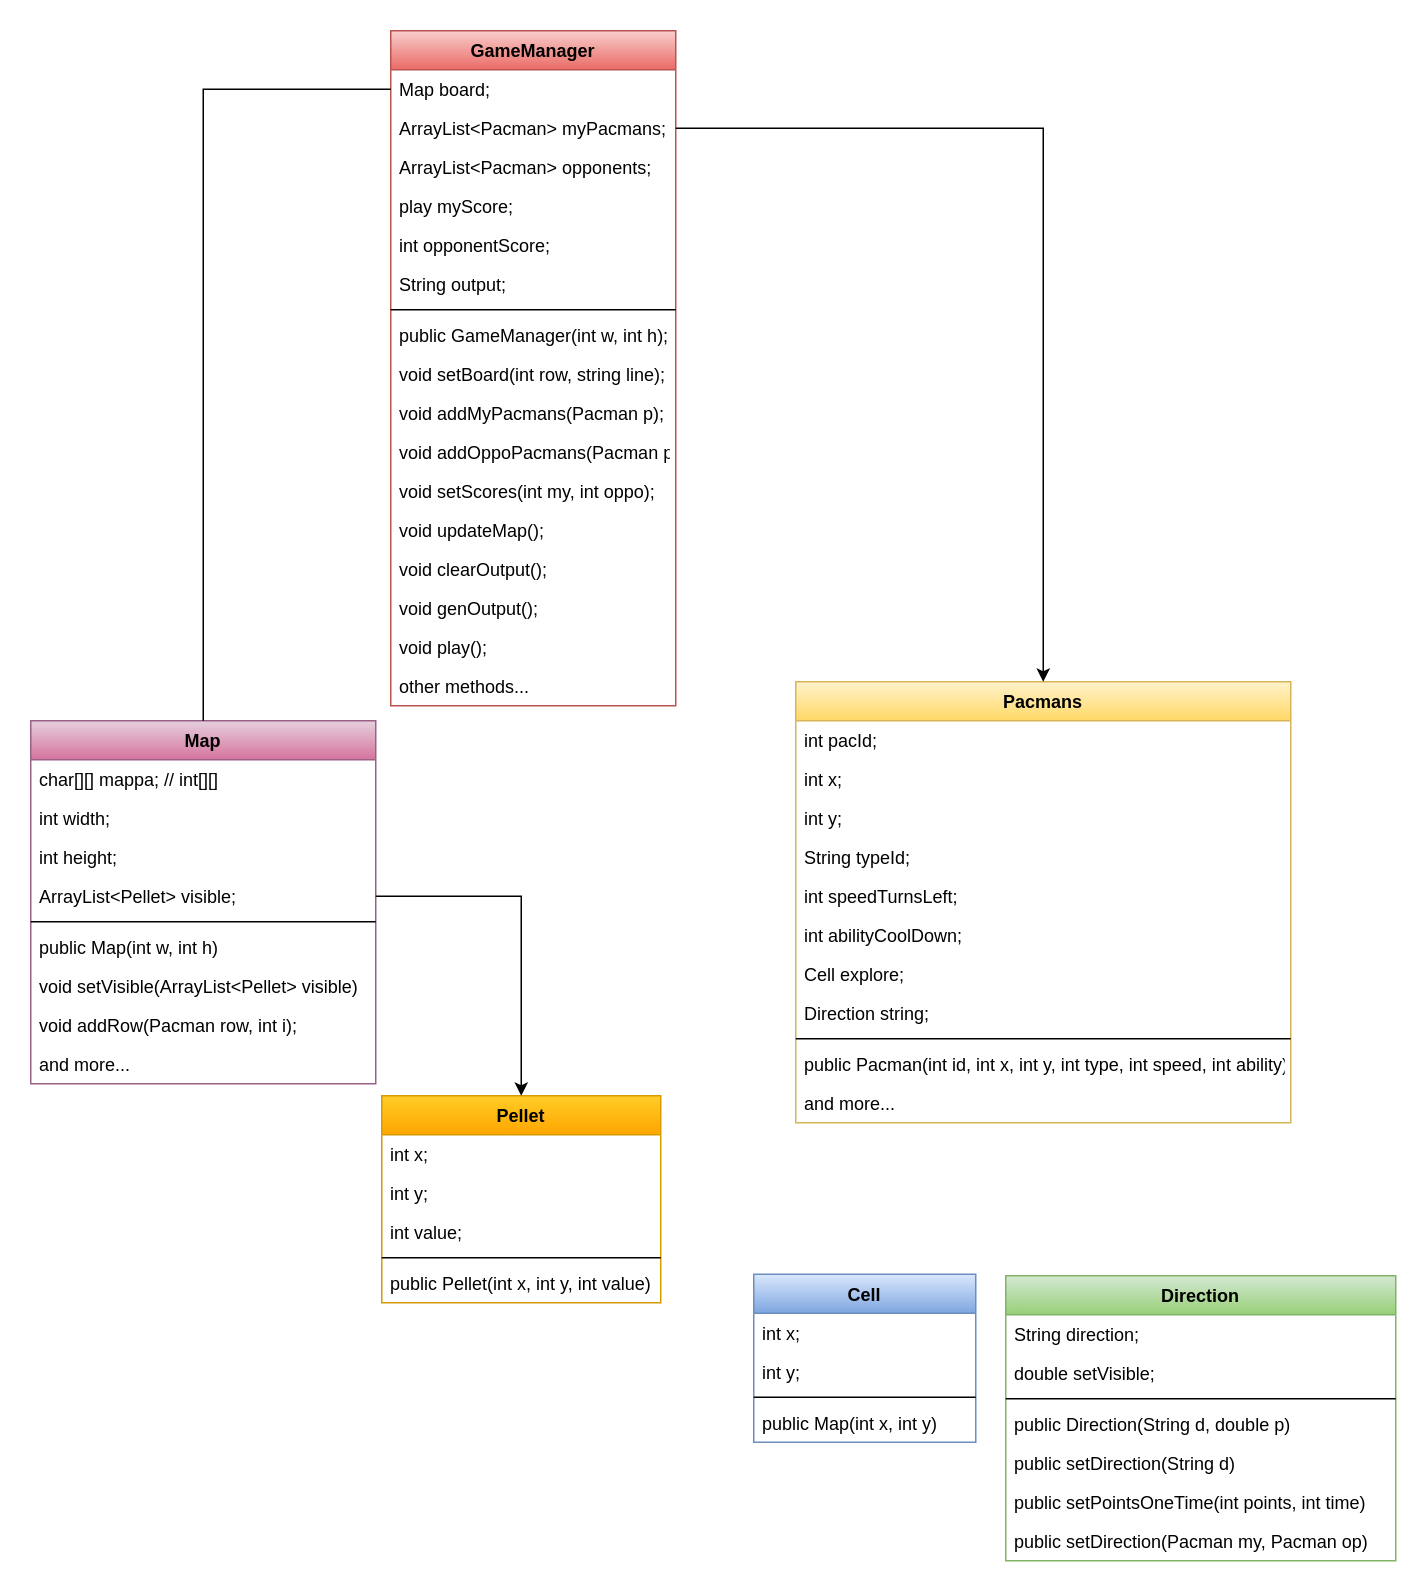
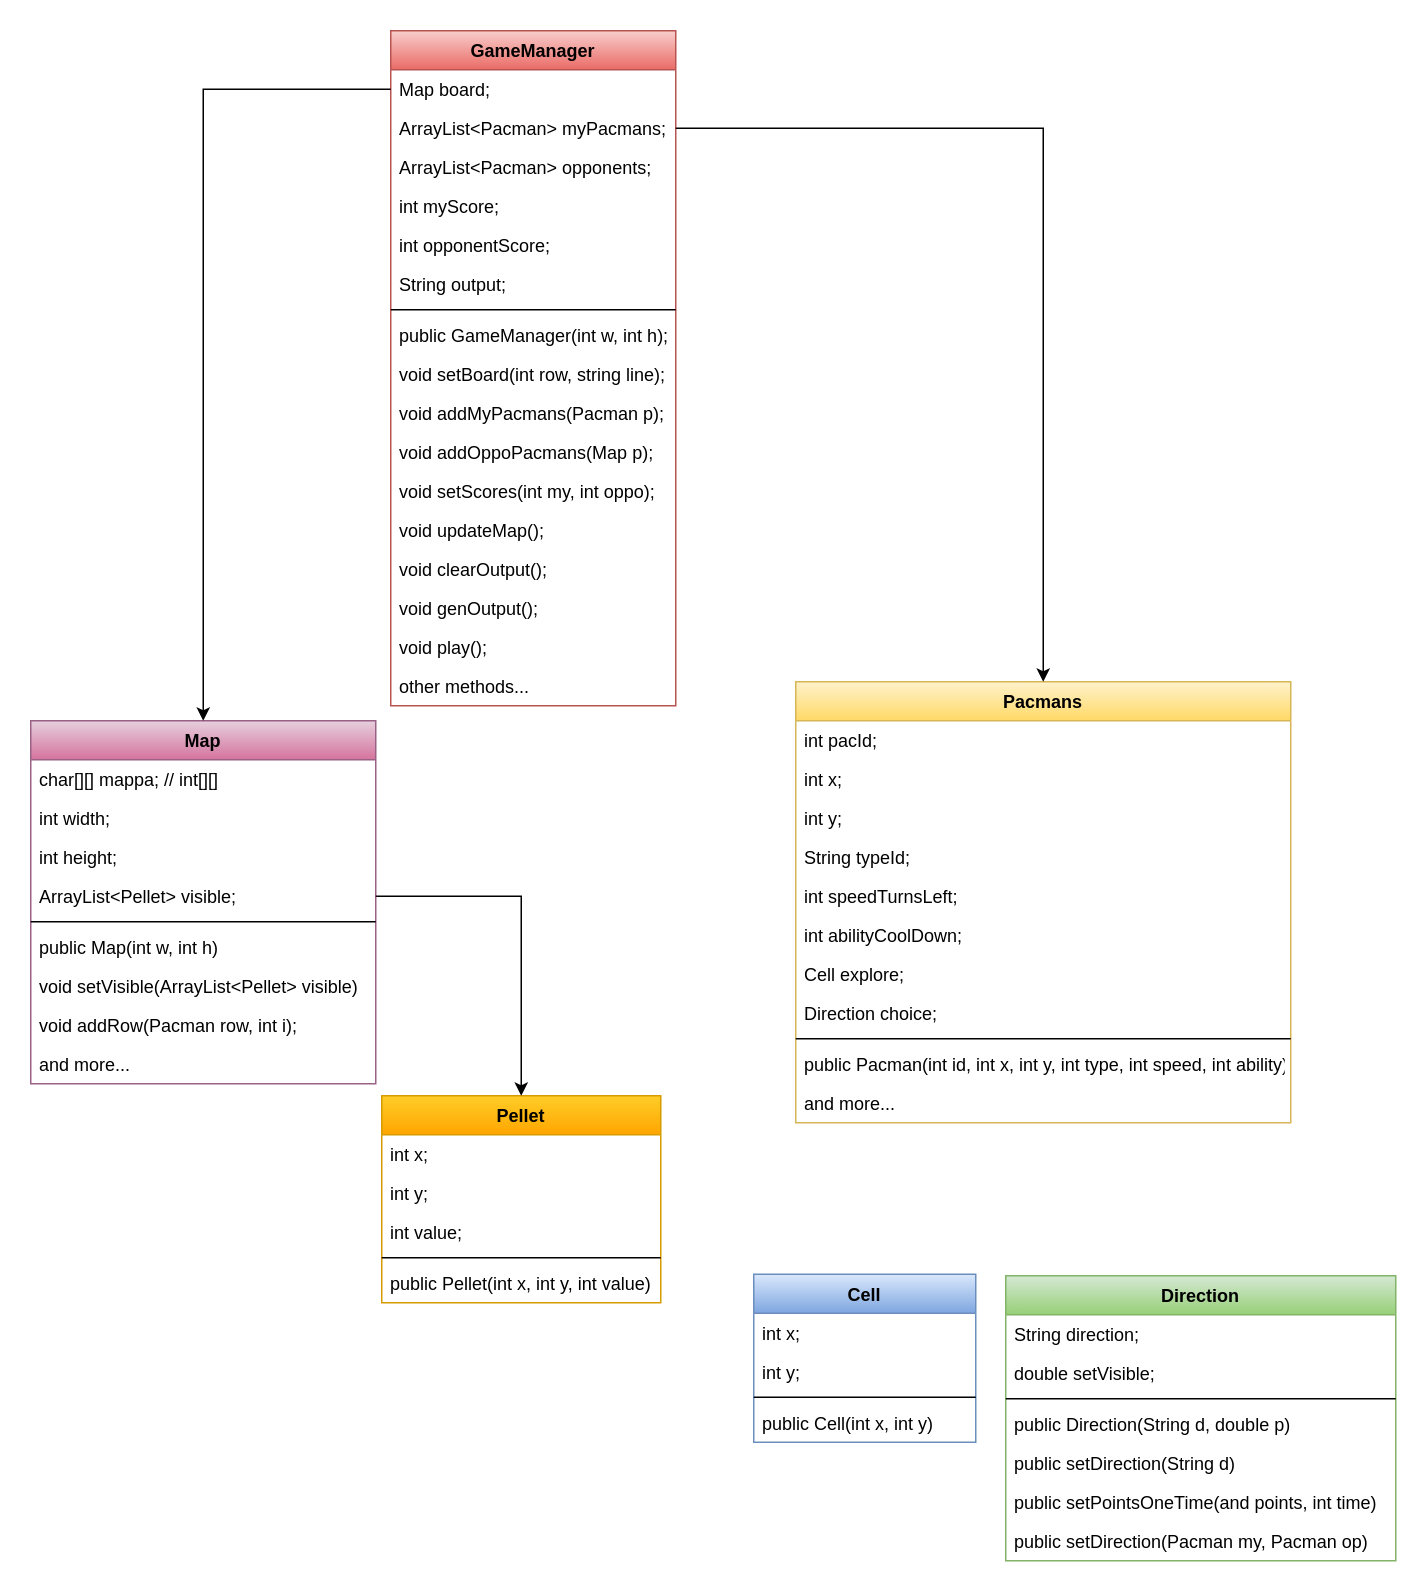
(458, 207) -> (452, 207)
(541, 453) -> (526, 453)
(203, 713) -> (203, 709)
(878, 1014) -> (878, 1014)
(862, 1424) -> (862, 1424)
(1210, 1503) -> (1213, 1503)
